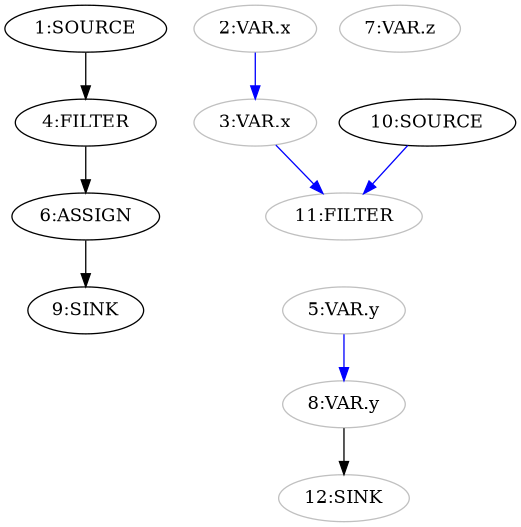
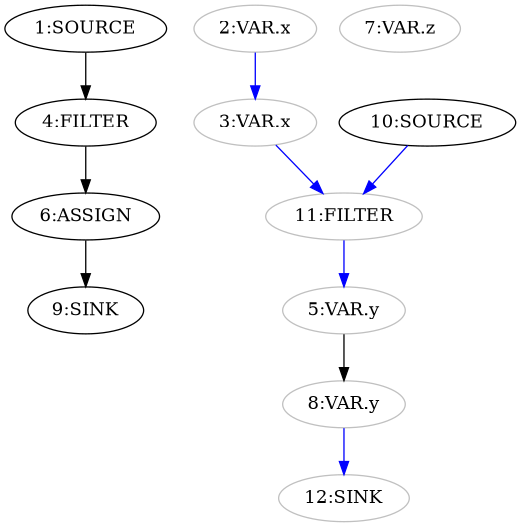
none -> (344, 257)
(344, 351) -> (344, 351)
(344, 445) -> (344, 445)
